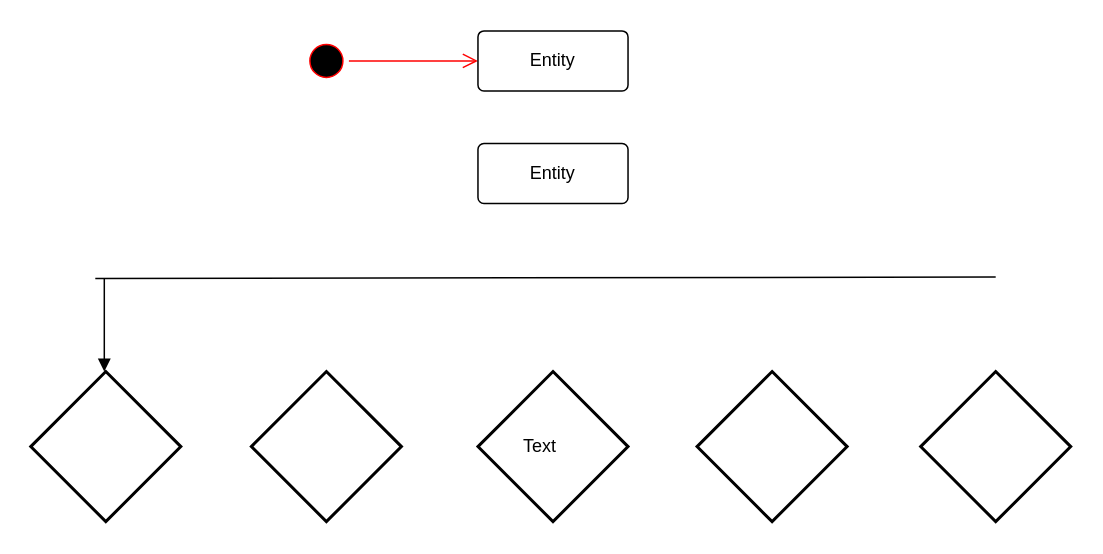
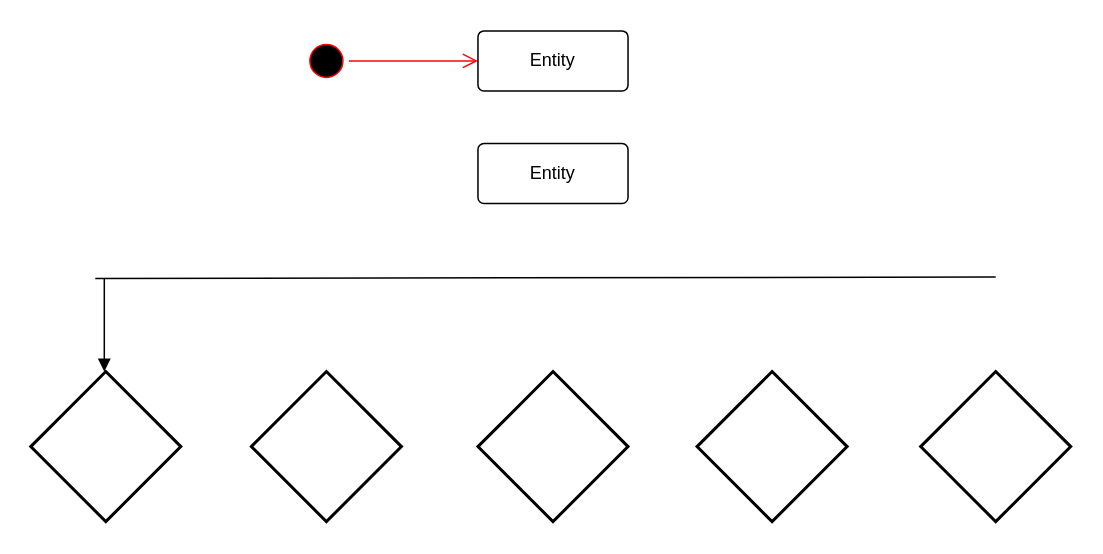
(539, 446) -> none
